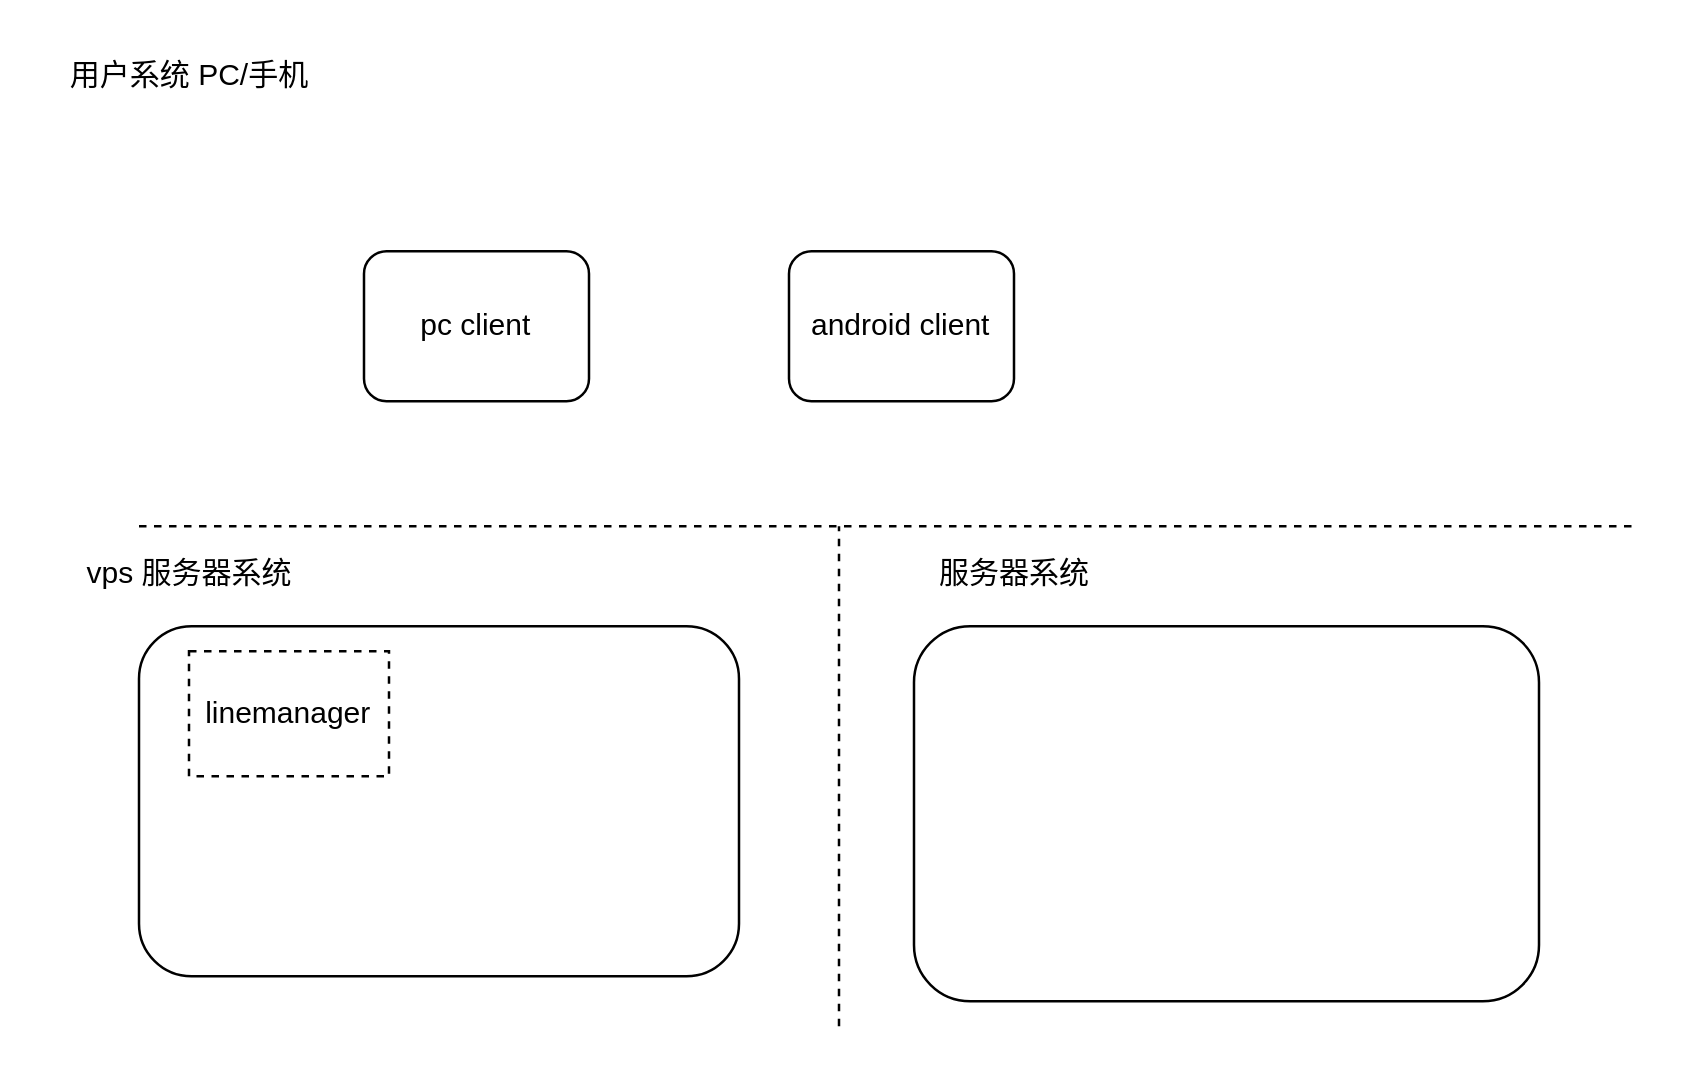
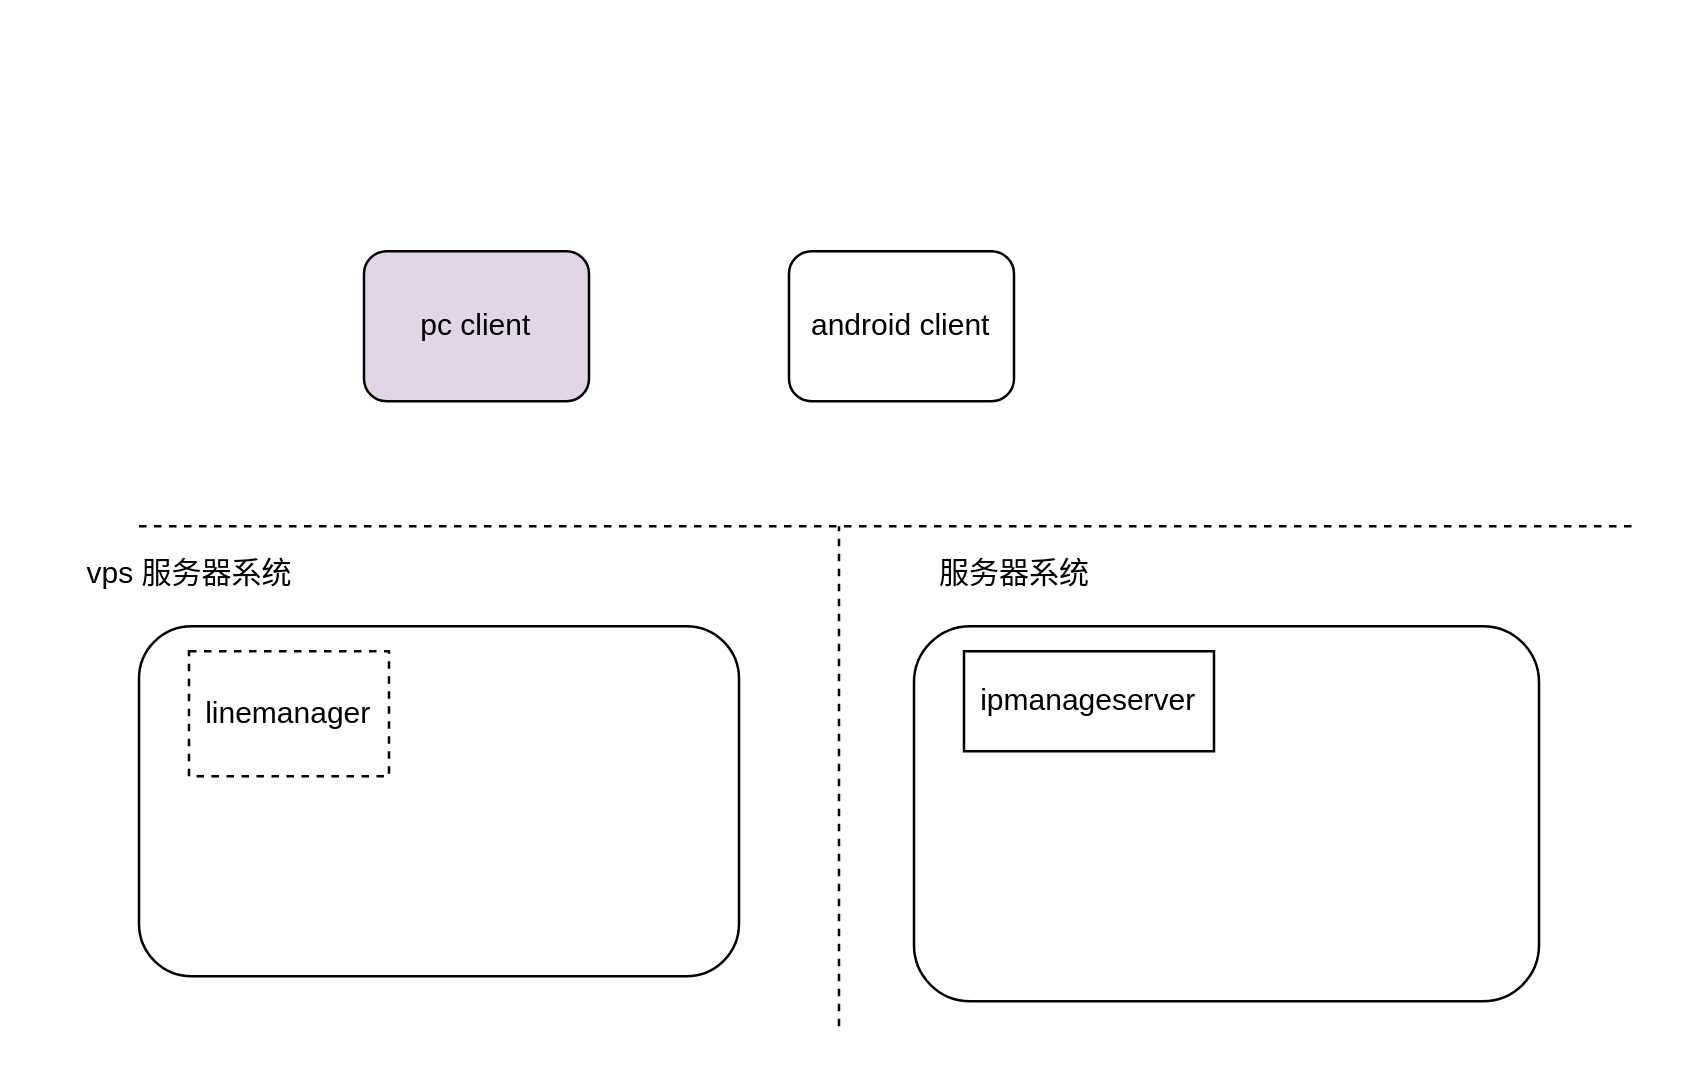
(189, 76) -> none
(476, 326) -> (476, 326)
none -> (1089, 701)
